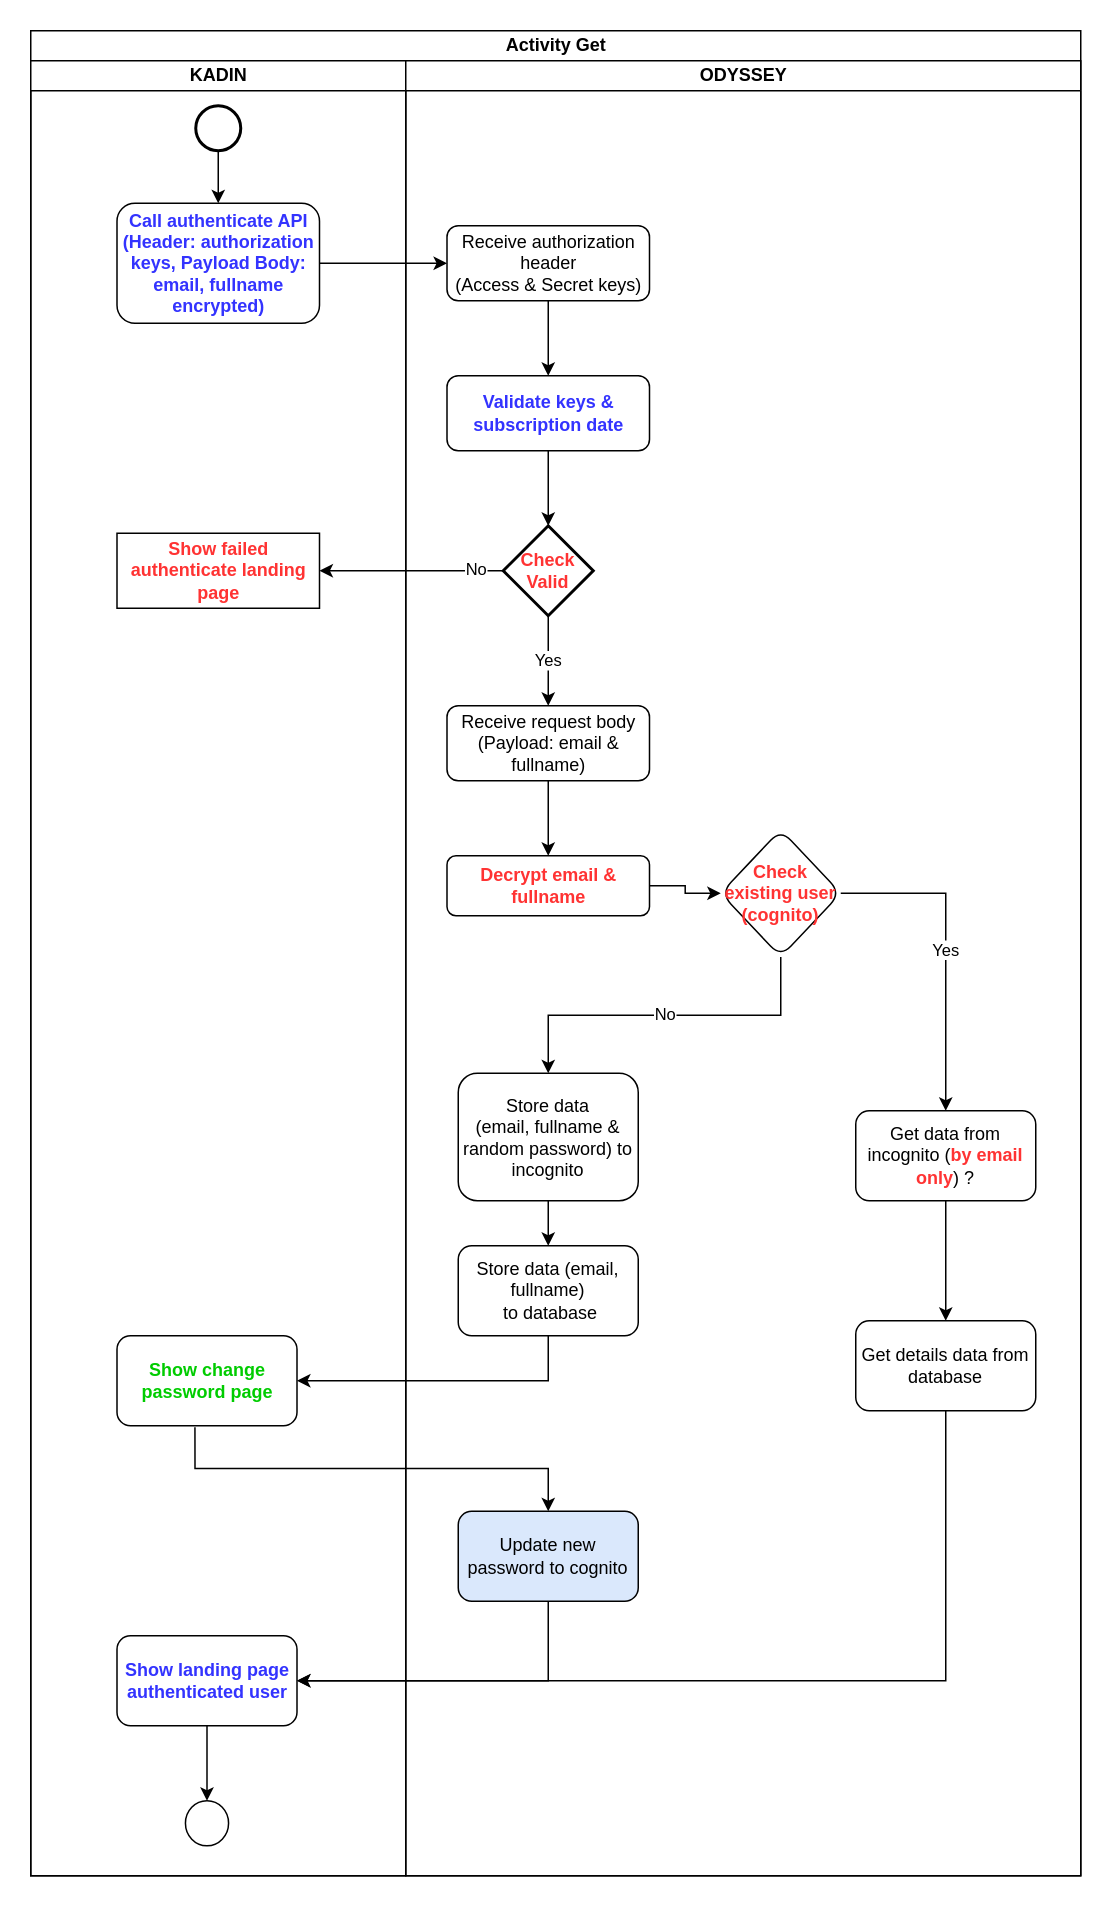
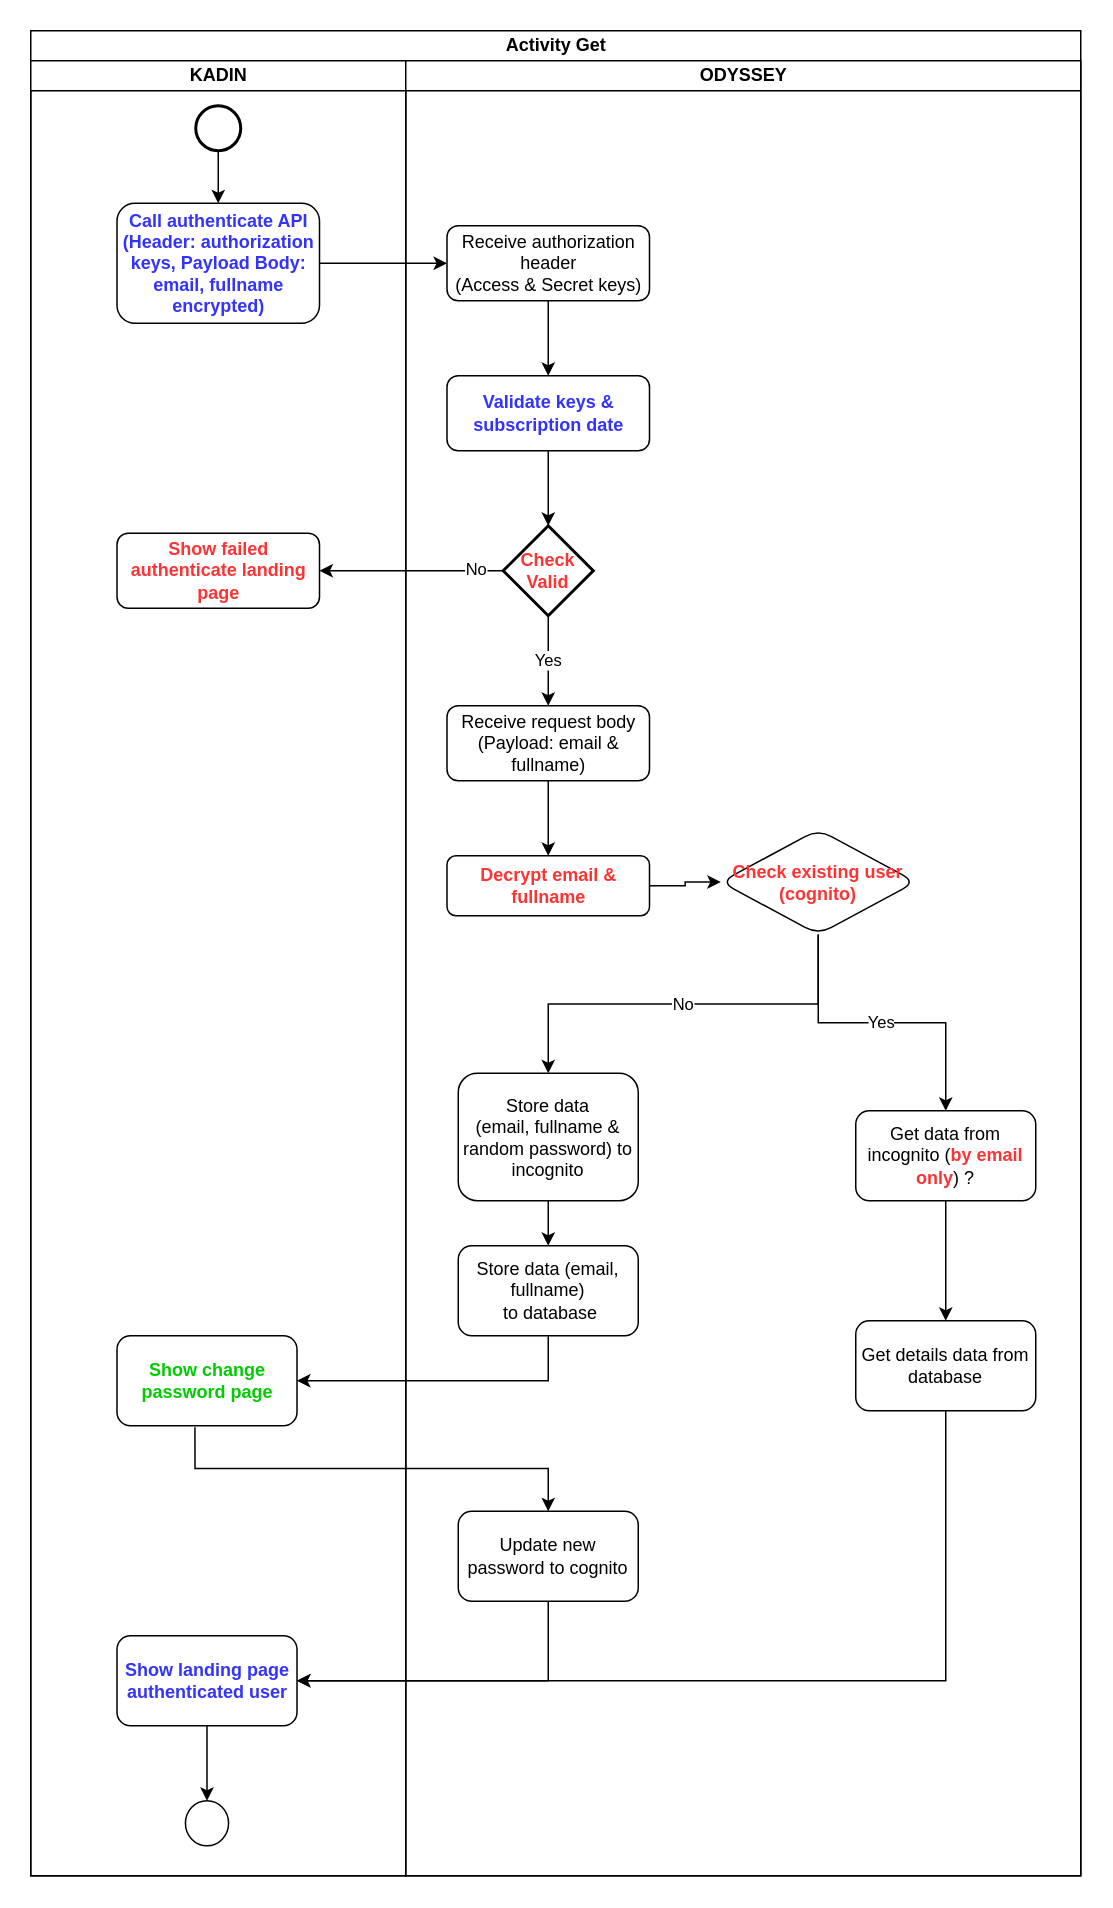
(218, 571) -> (218, 571)
(781, 893) -> (818, 882)
(548, 1556) -> (548, 1556)
